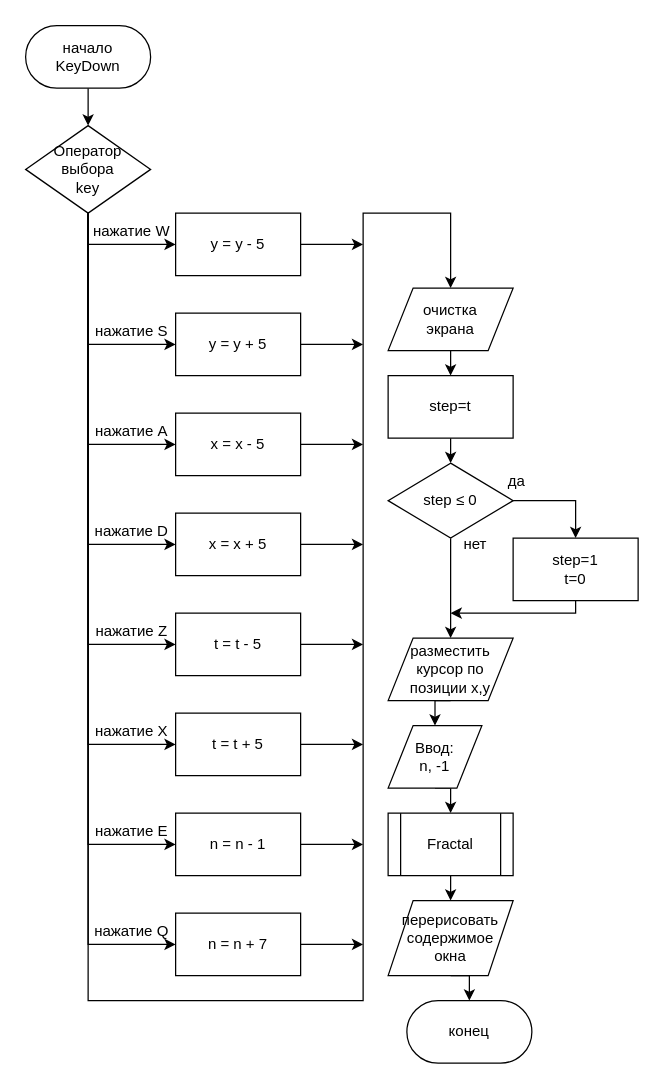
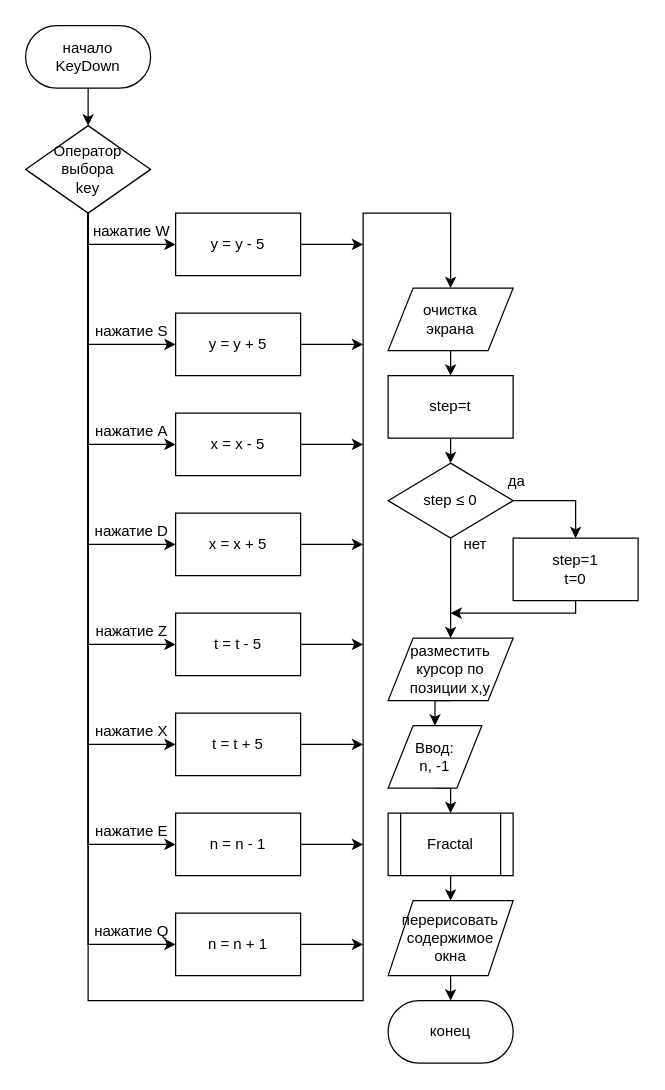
(238, 944) -> (238, 944)
(469, 1032) -> (451, 1032)
